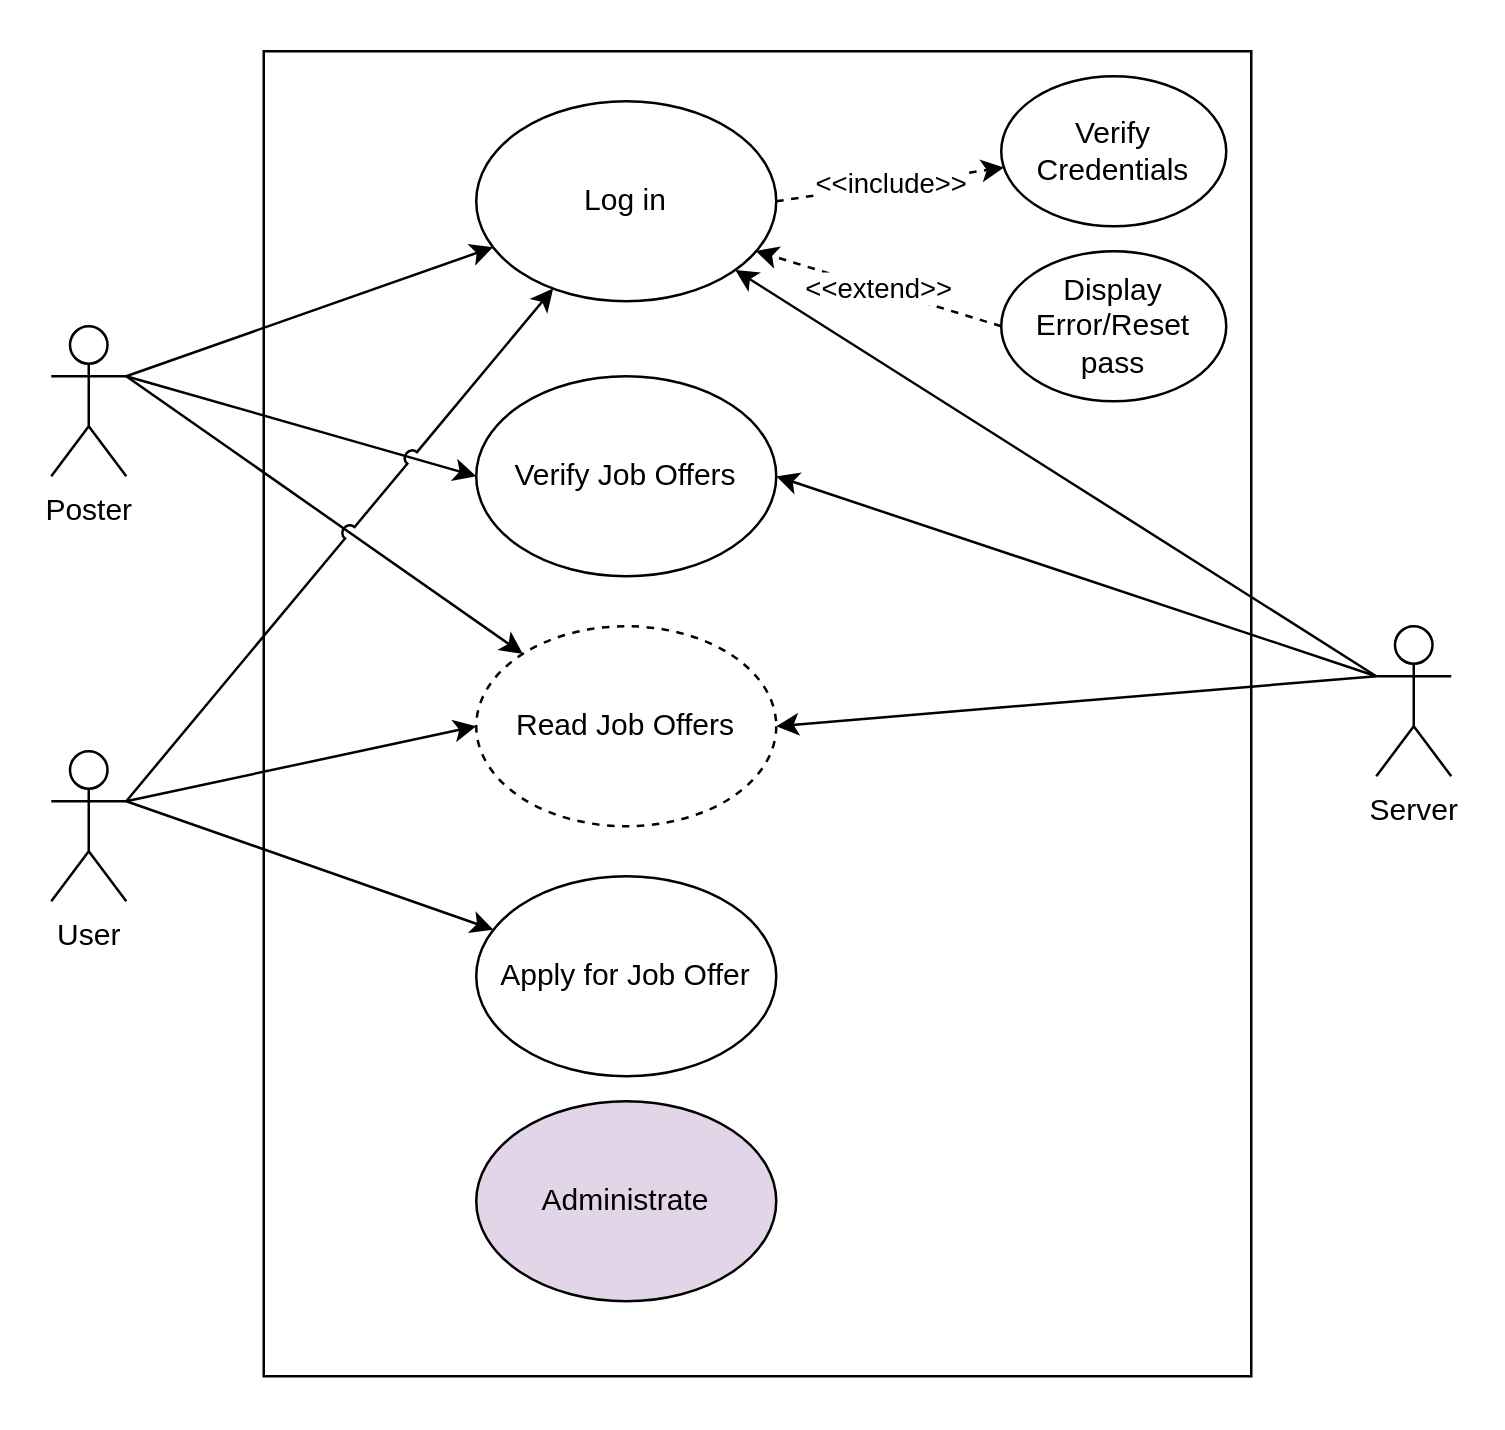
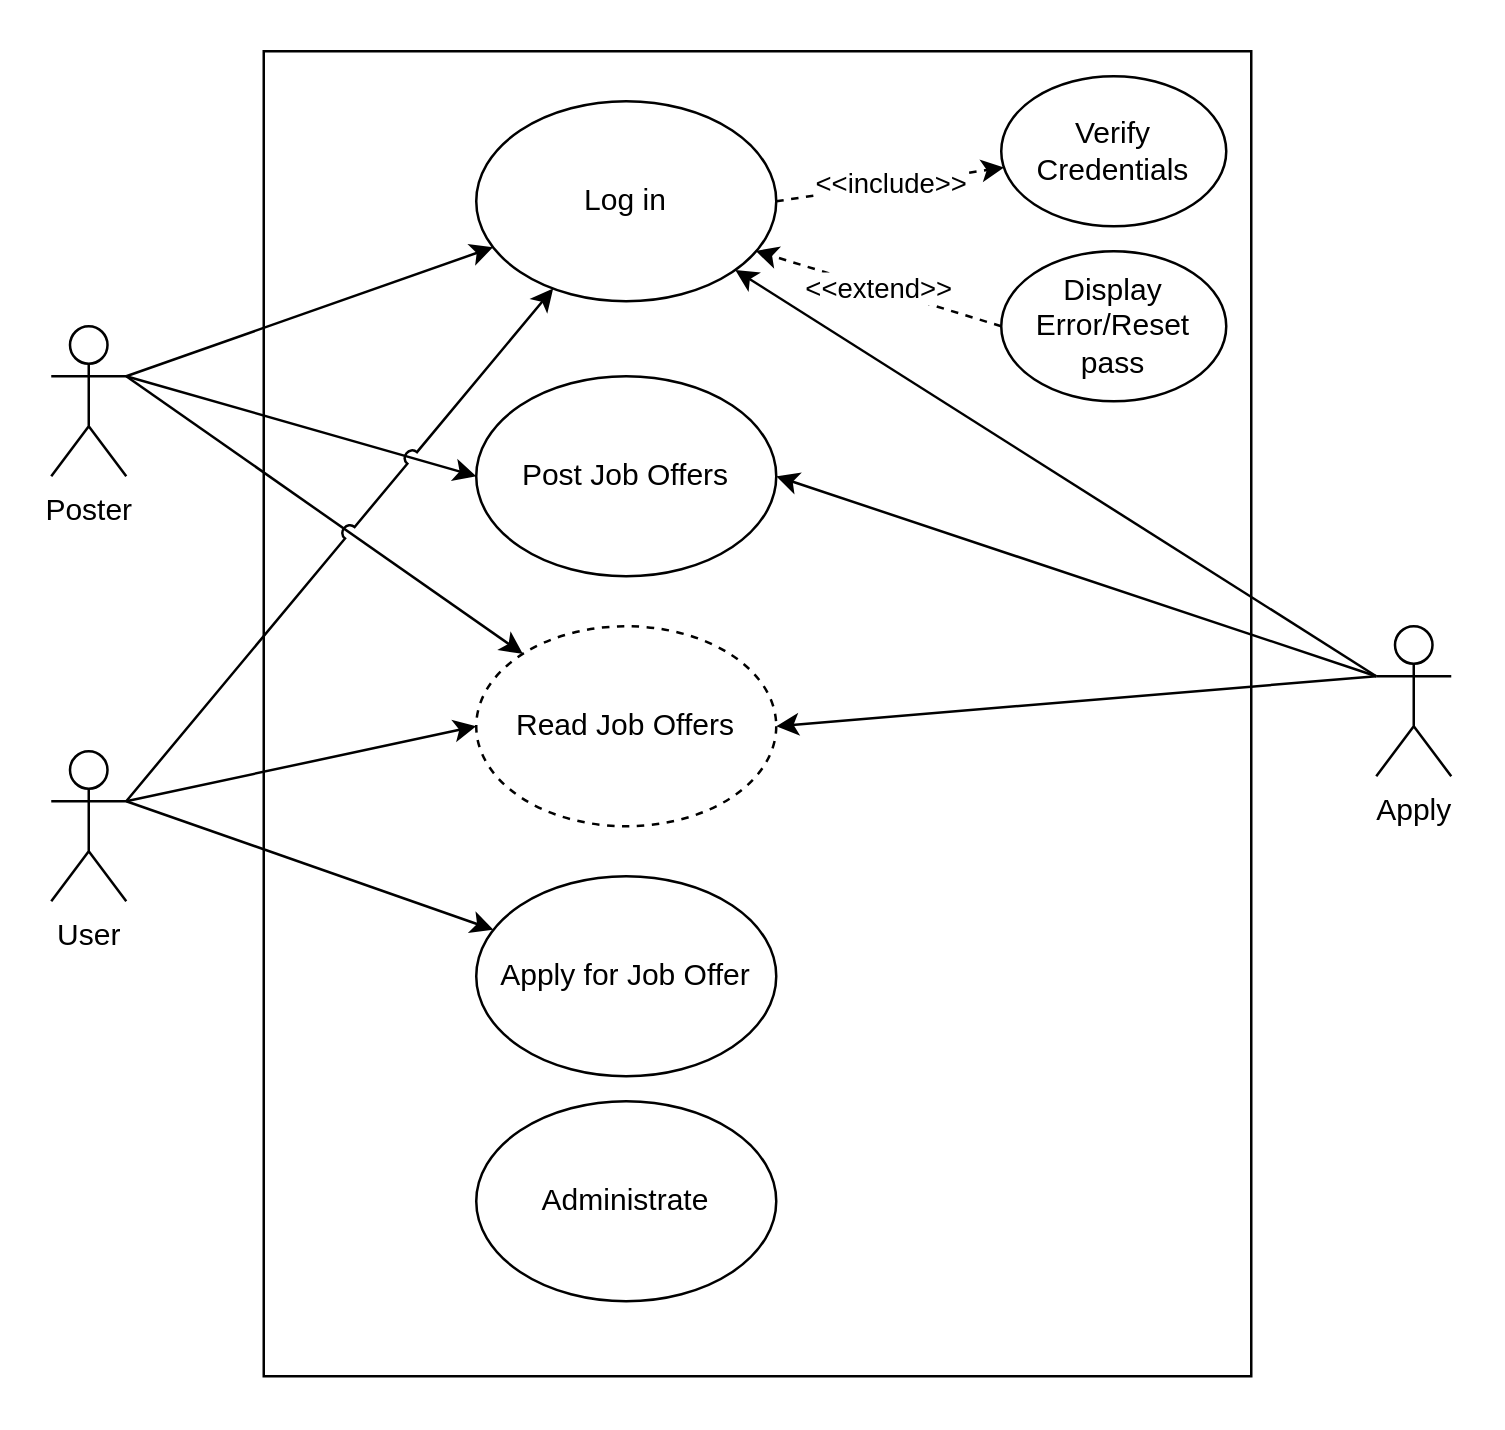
(626, 476) -> (626, 476)
(1415, 812) -> (1415, 812)
(626, 1201) -> (626, 1201)
